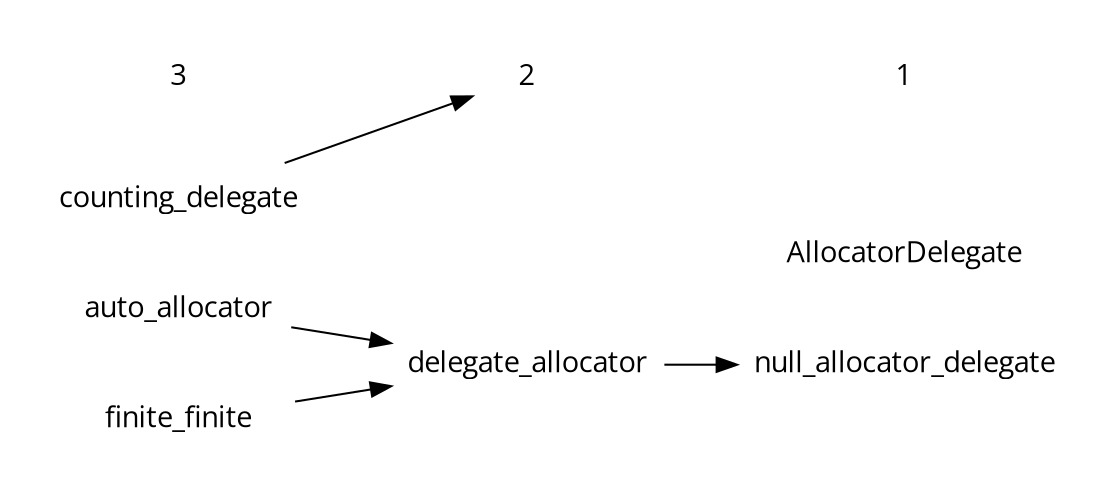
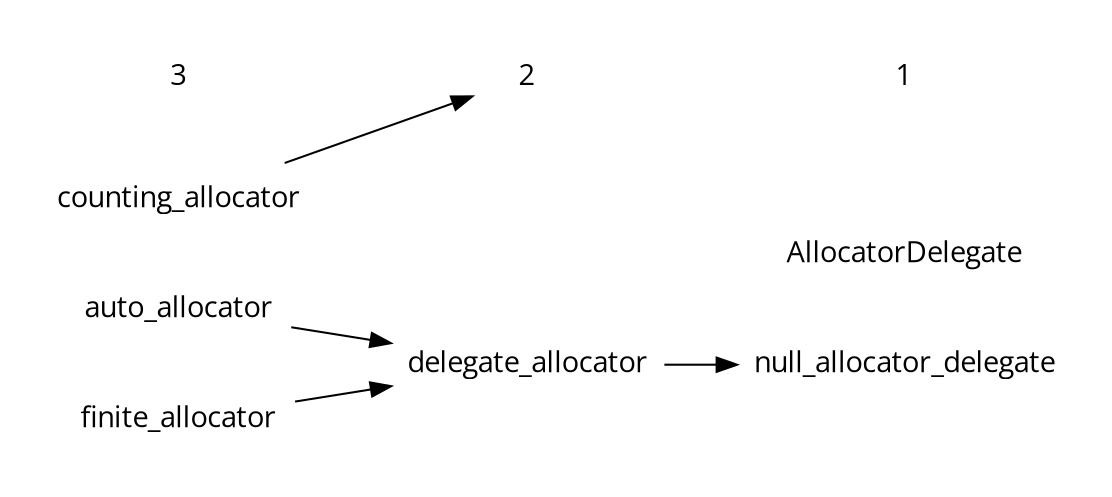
(179, 200) -> (179, 200)
(179, 420) -> (179, 420)
